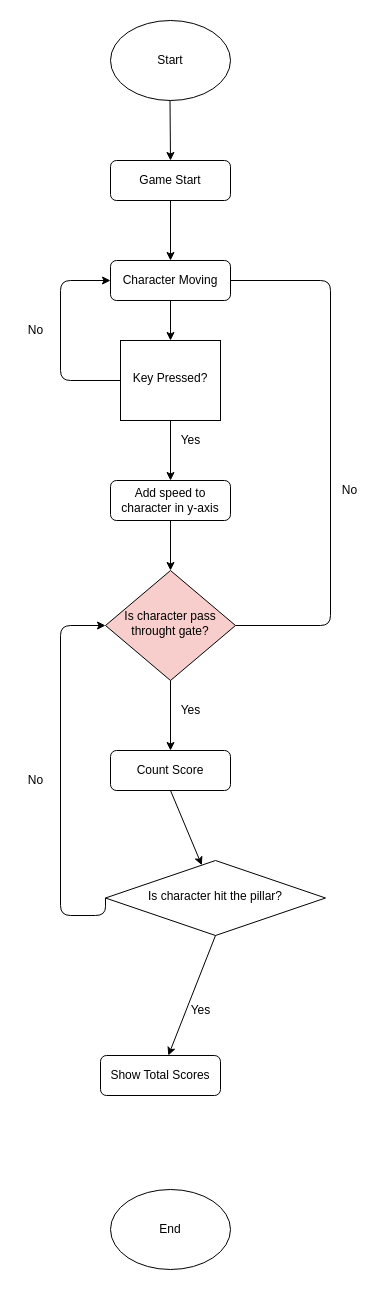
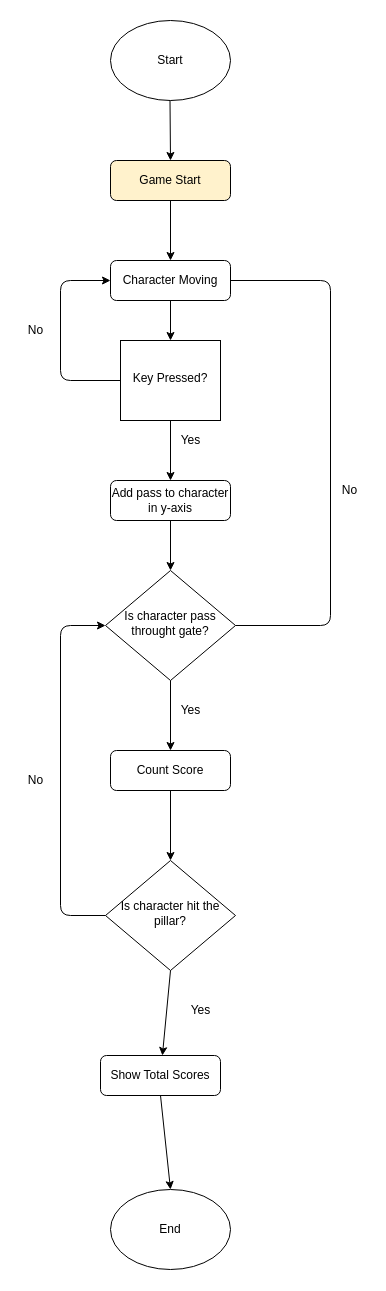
(171, 181) -> (171, 181)
(171, 501) -> (171, 501)
(171, 626) -> (171, 626)
(216, 898) -> (171, 916)
none -> (165, 1139)
